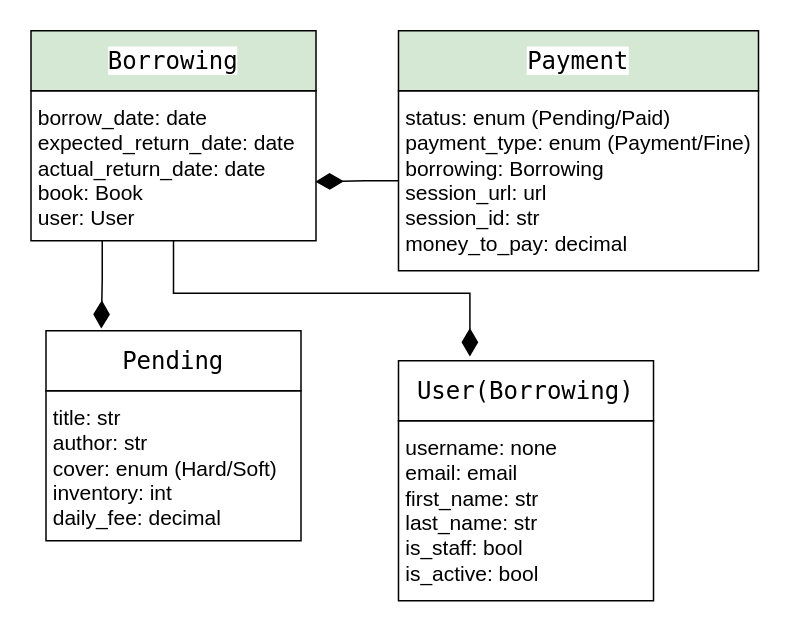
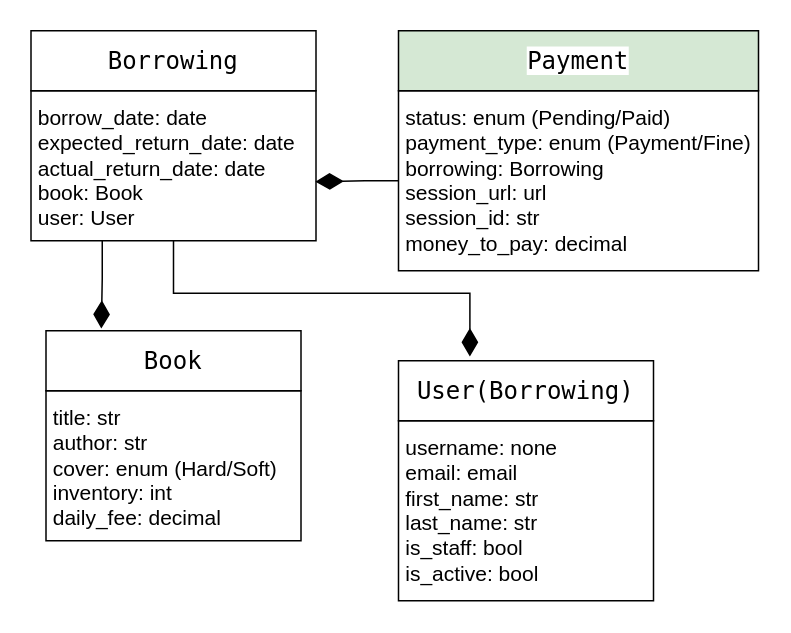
(173, 61) -> (173, 61)
(173, 361) -> (173, 361)
